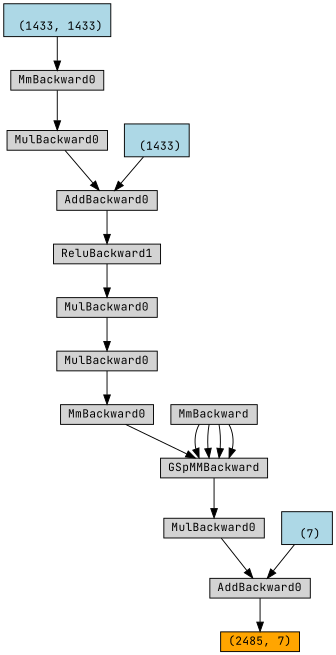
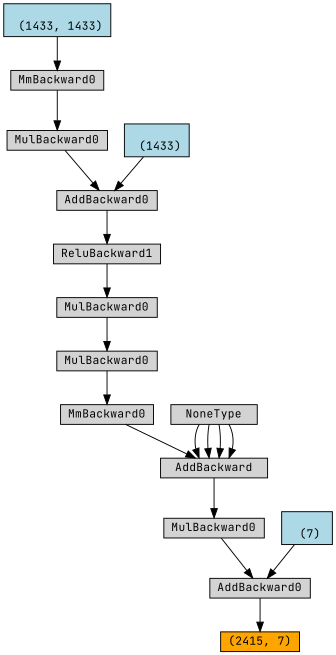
(214, 415) -> (214, 415)
(214, 468) -> (214, 468)
(260, 642) -> (260, 642)
